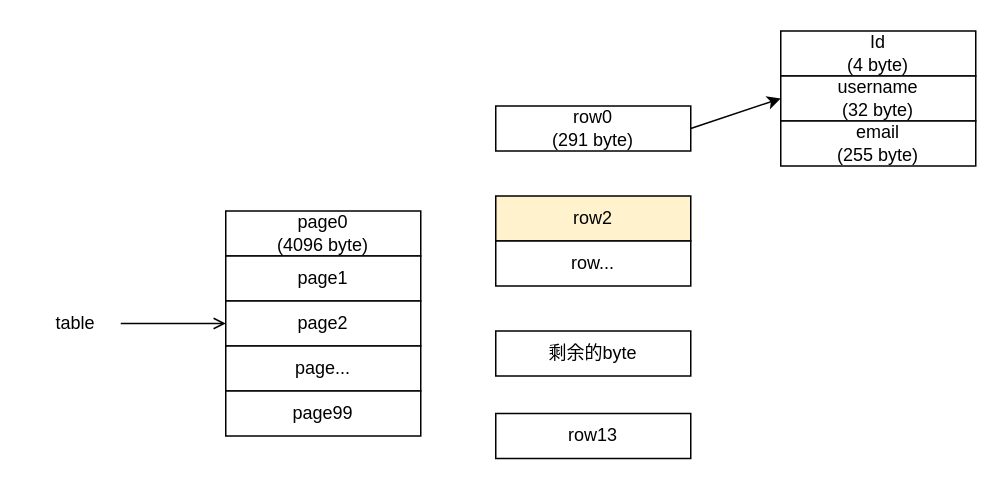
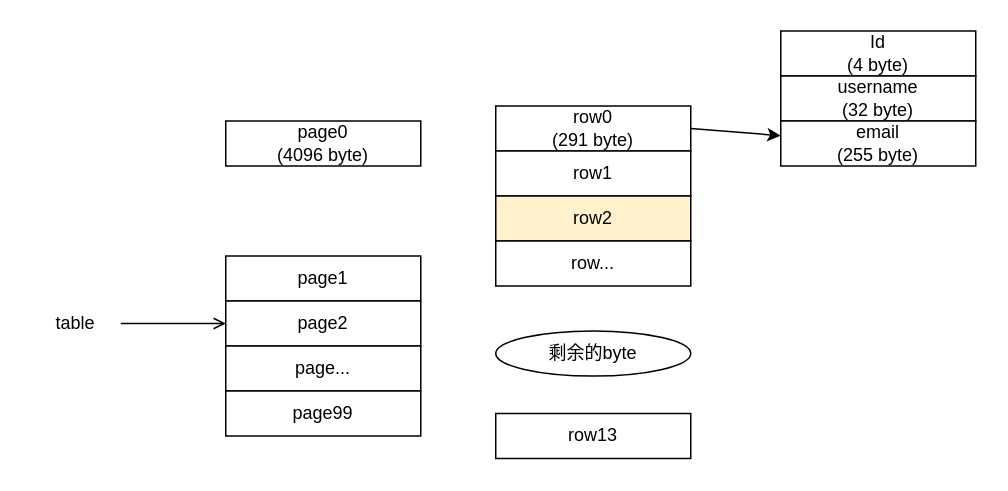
(731, 115) -> (731, 131)
none -> (593, 173)
(323, 233) -> (323, 143)
(593, 353) -> (593, 353)
